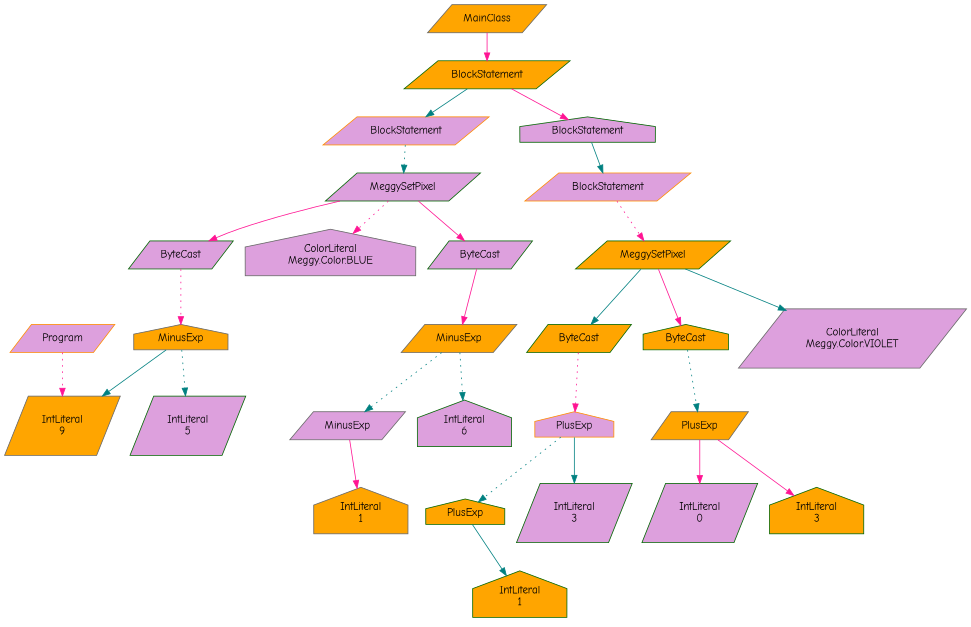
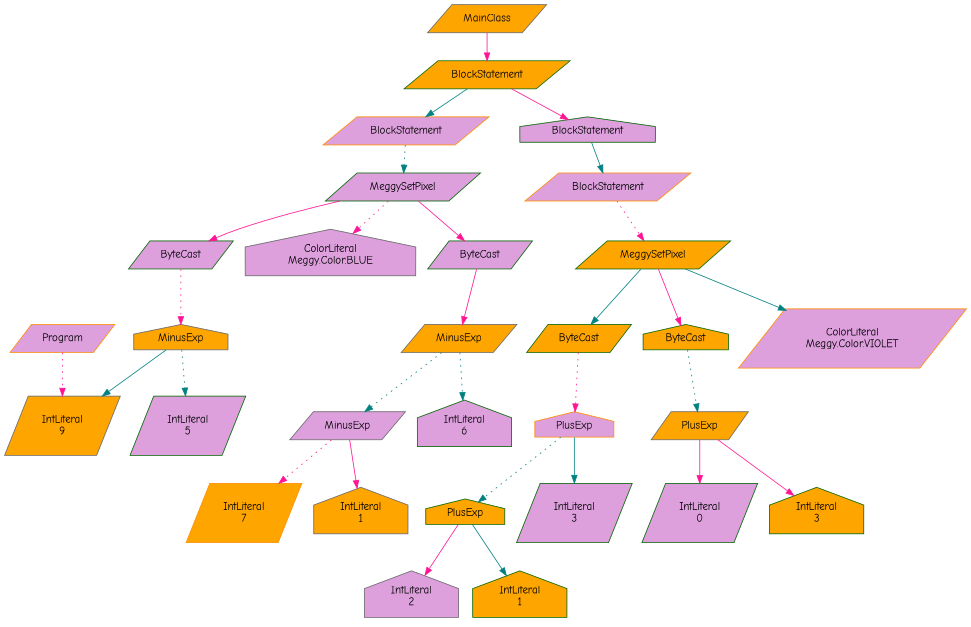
(852, 338) -> (852, 338)
none -> (244, 513)
none -> (412, 597)
